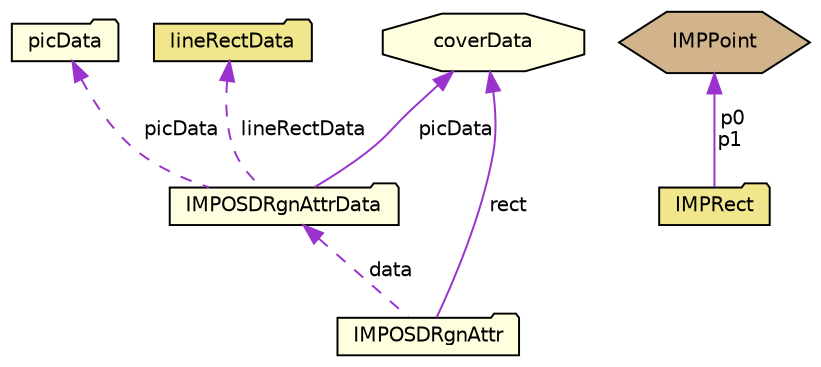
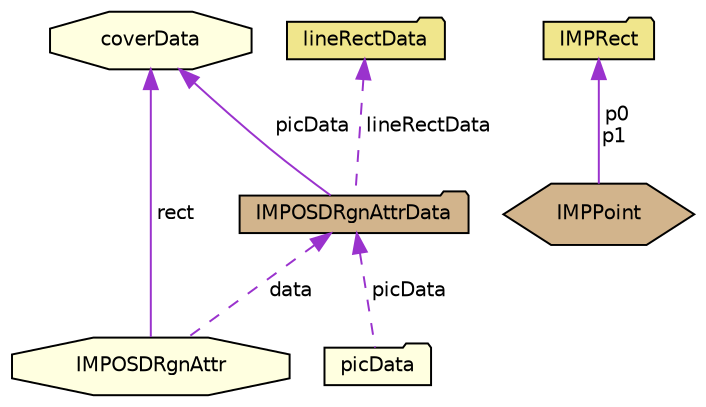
(714, 141) -> (599, 132)
(133, 148) -> (368, 300)
(284, 206) -> (354, 214)
(428, 337) -> (151, 366)
